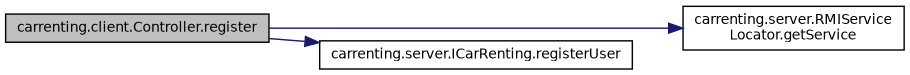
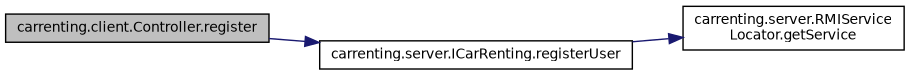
(469, 28) -> (651, 40)
